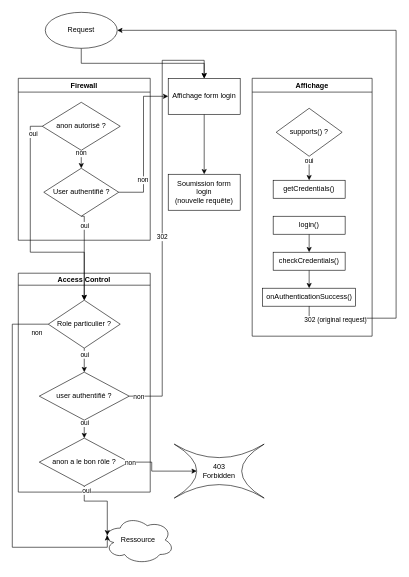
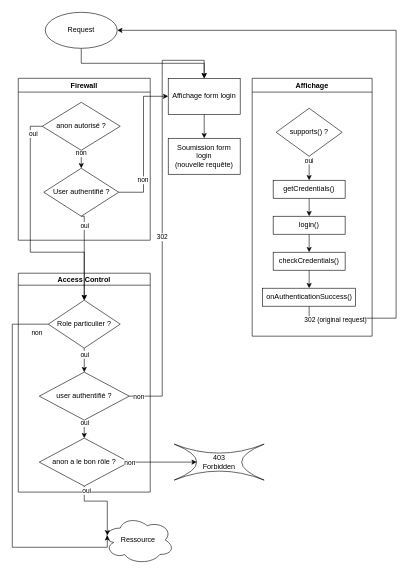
(204, 192) -> (204, 156)
none -> (309, 210)
(219, 471) -> (219, 462)
